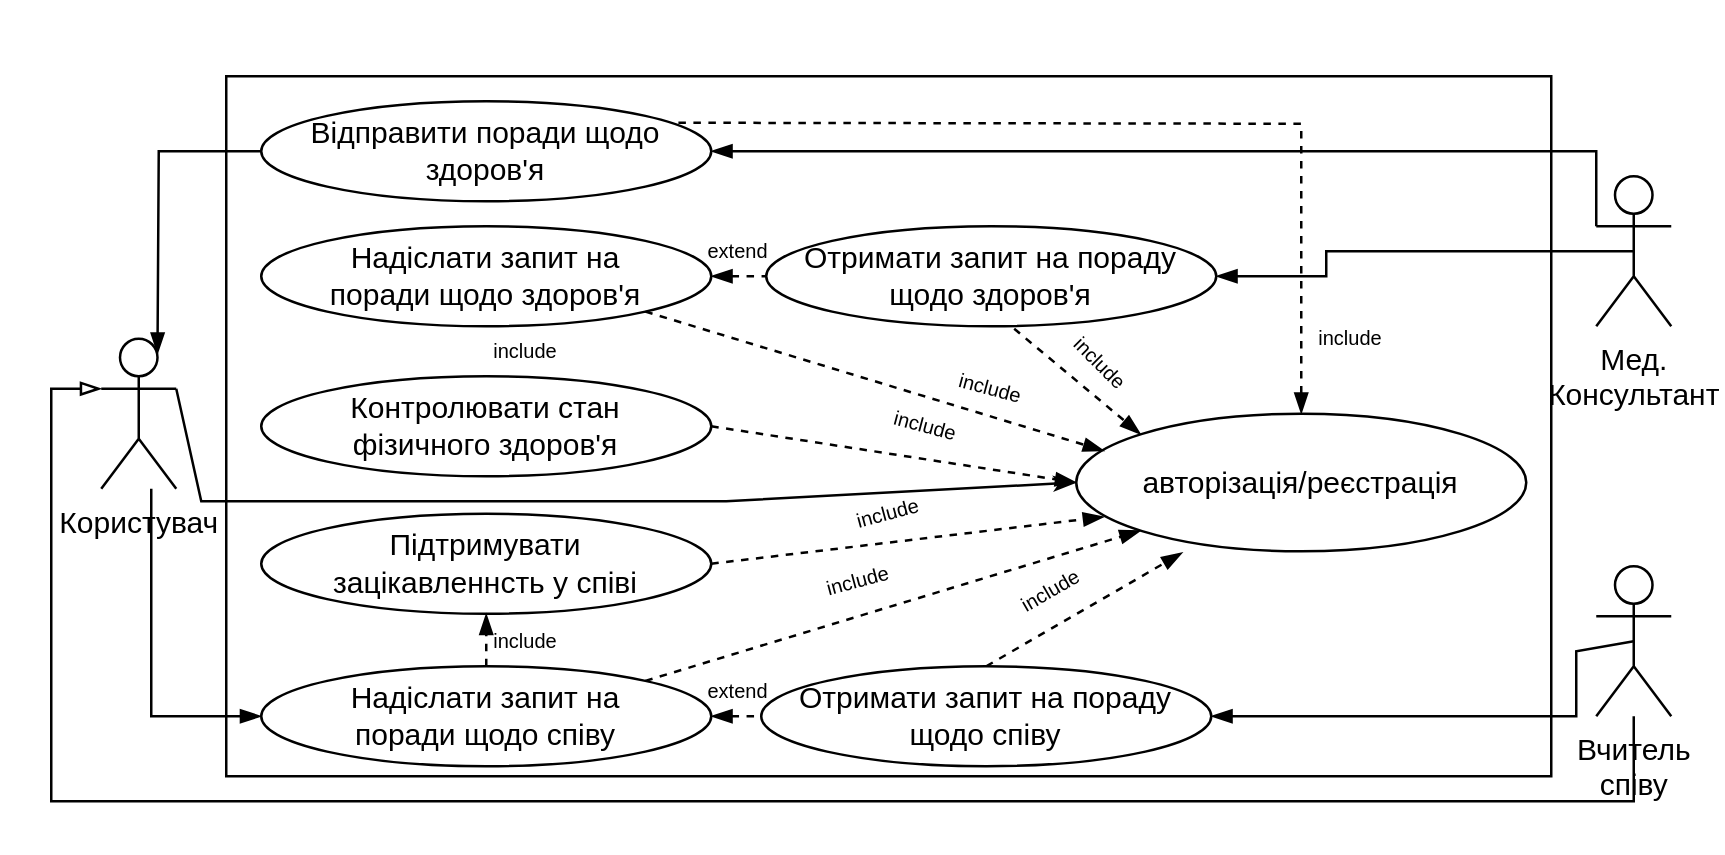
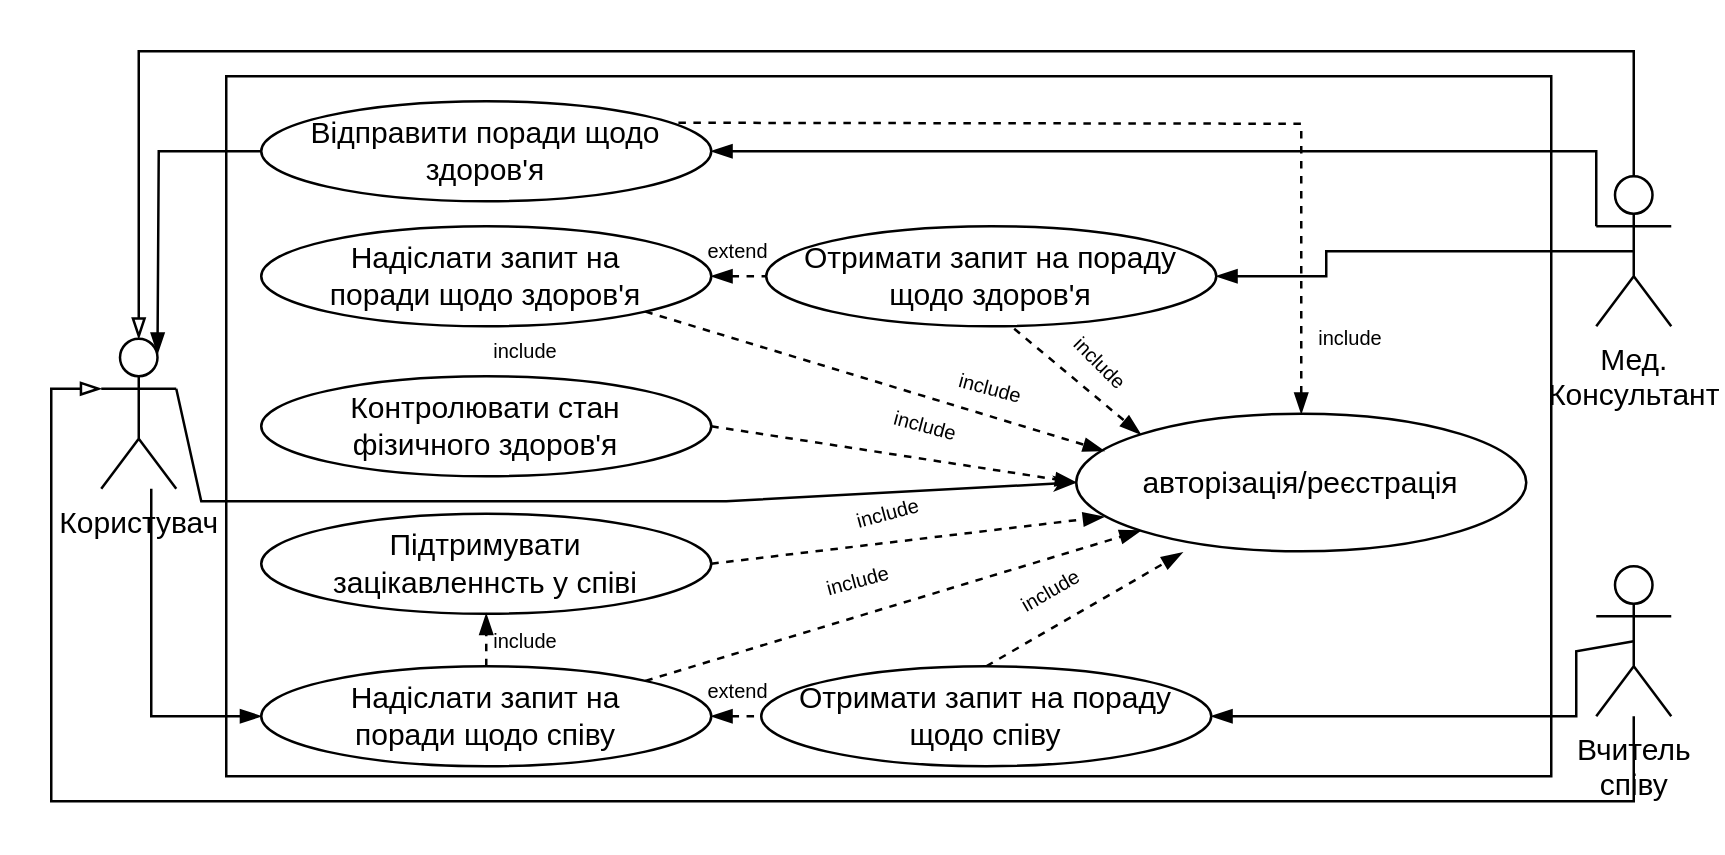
none -> (815, 51)
